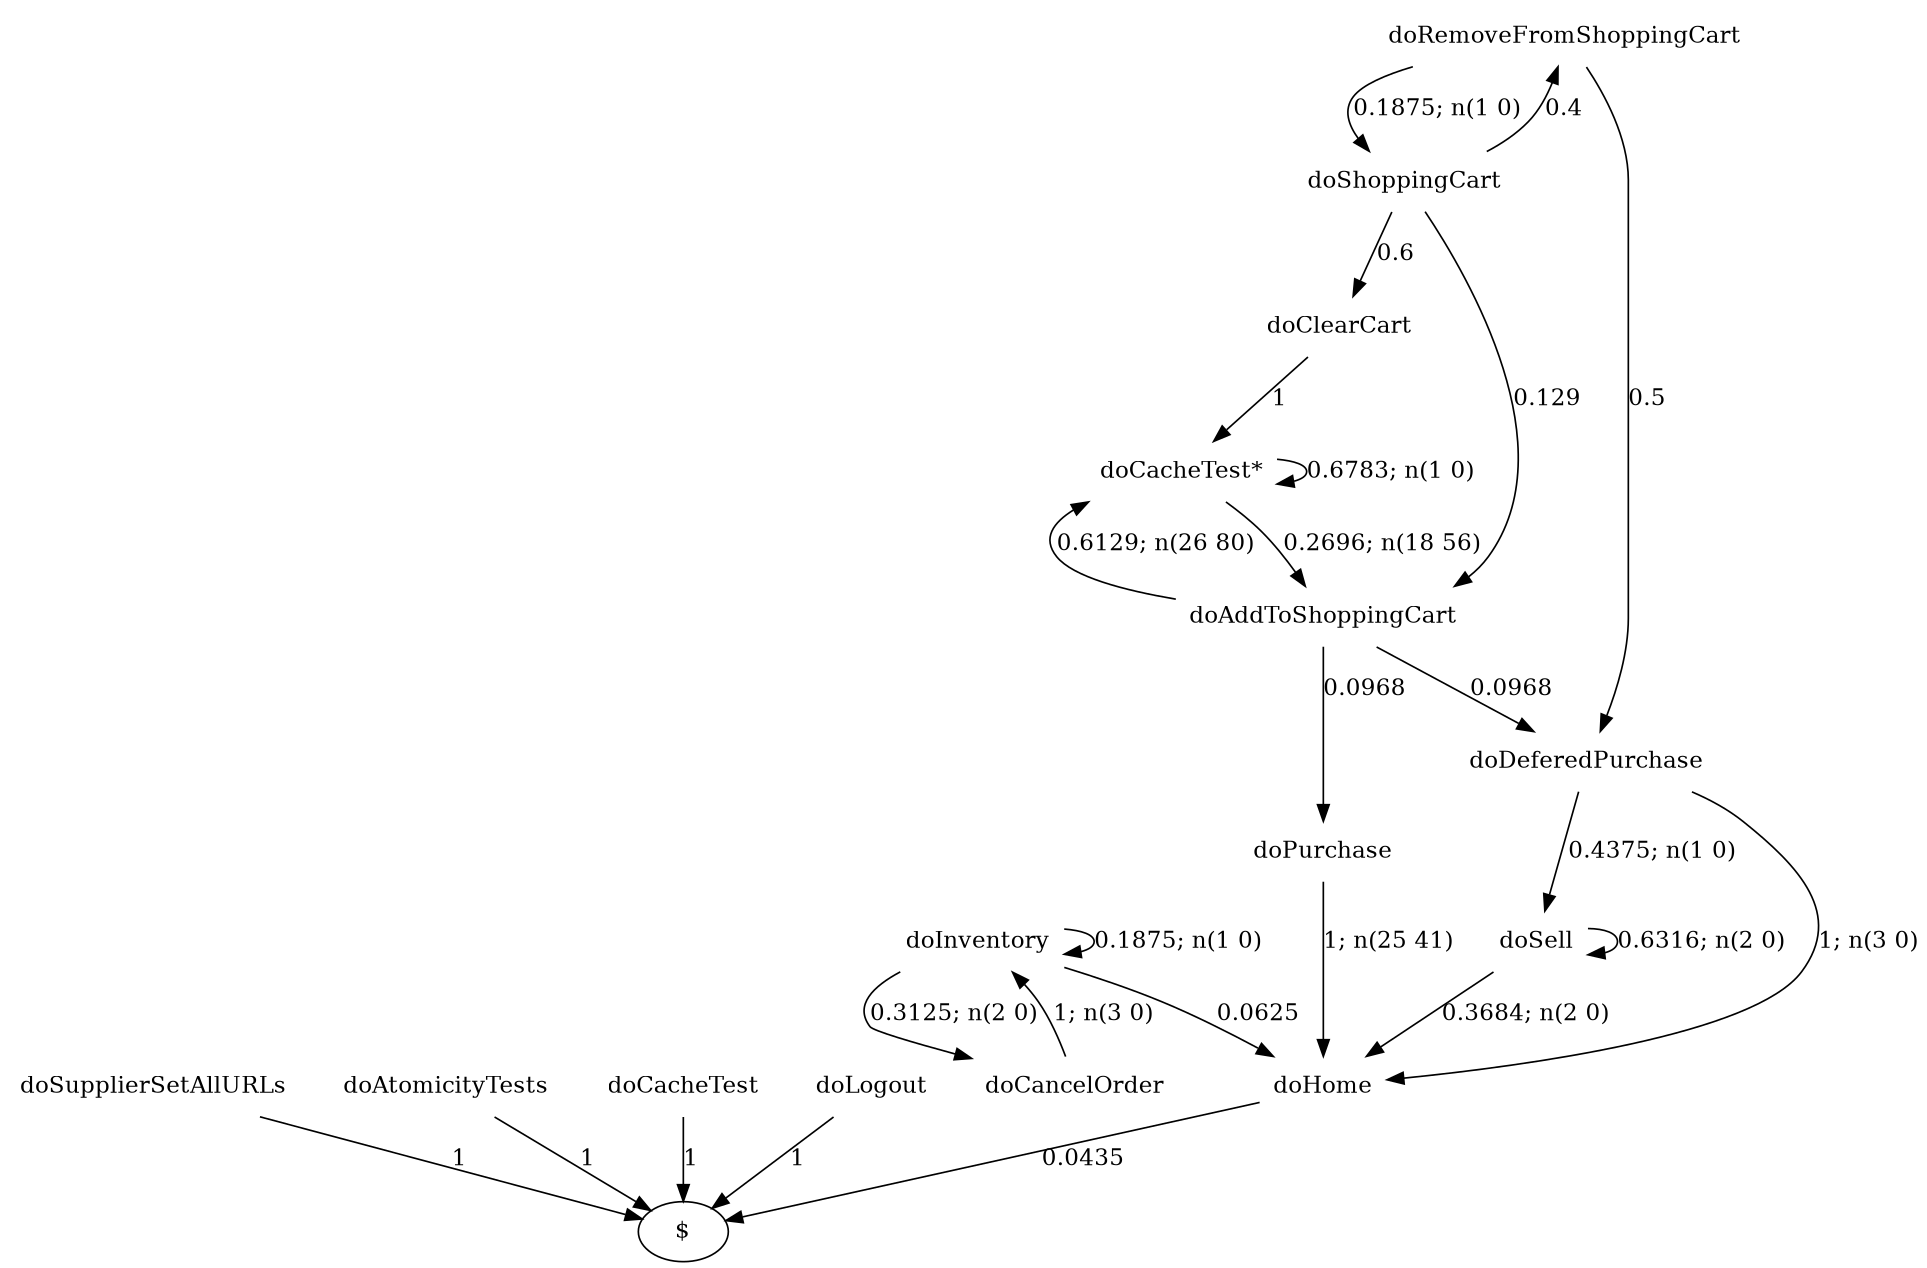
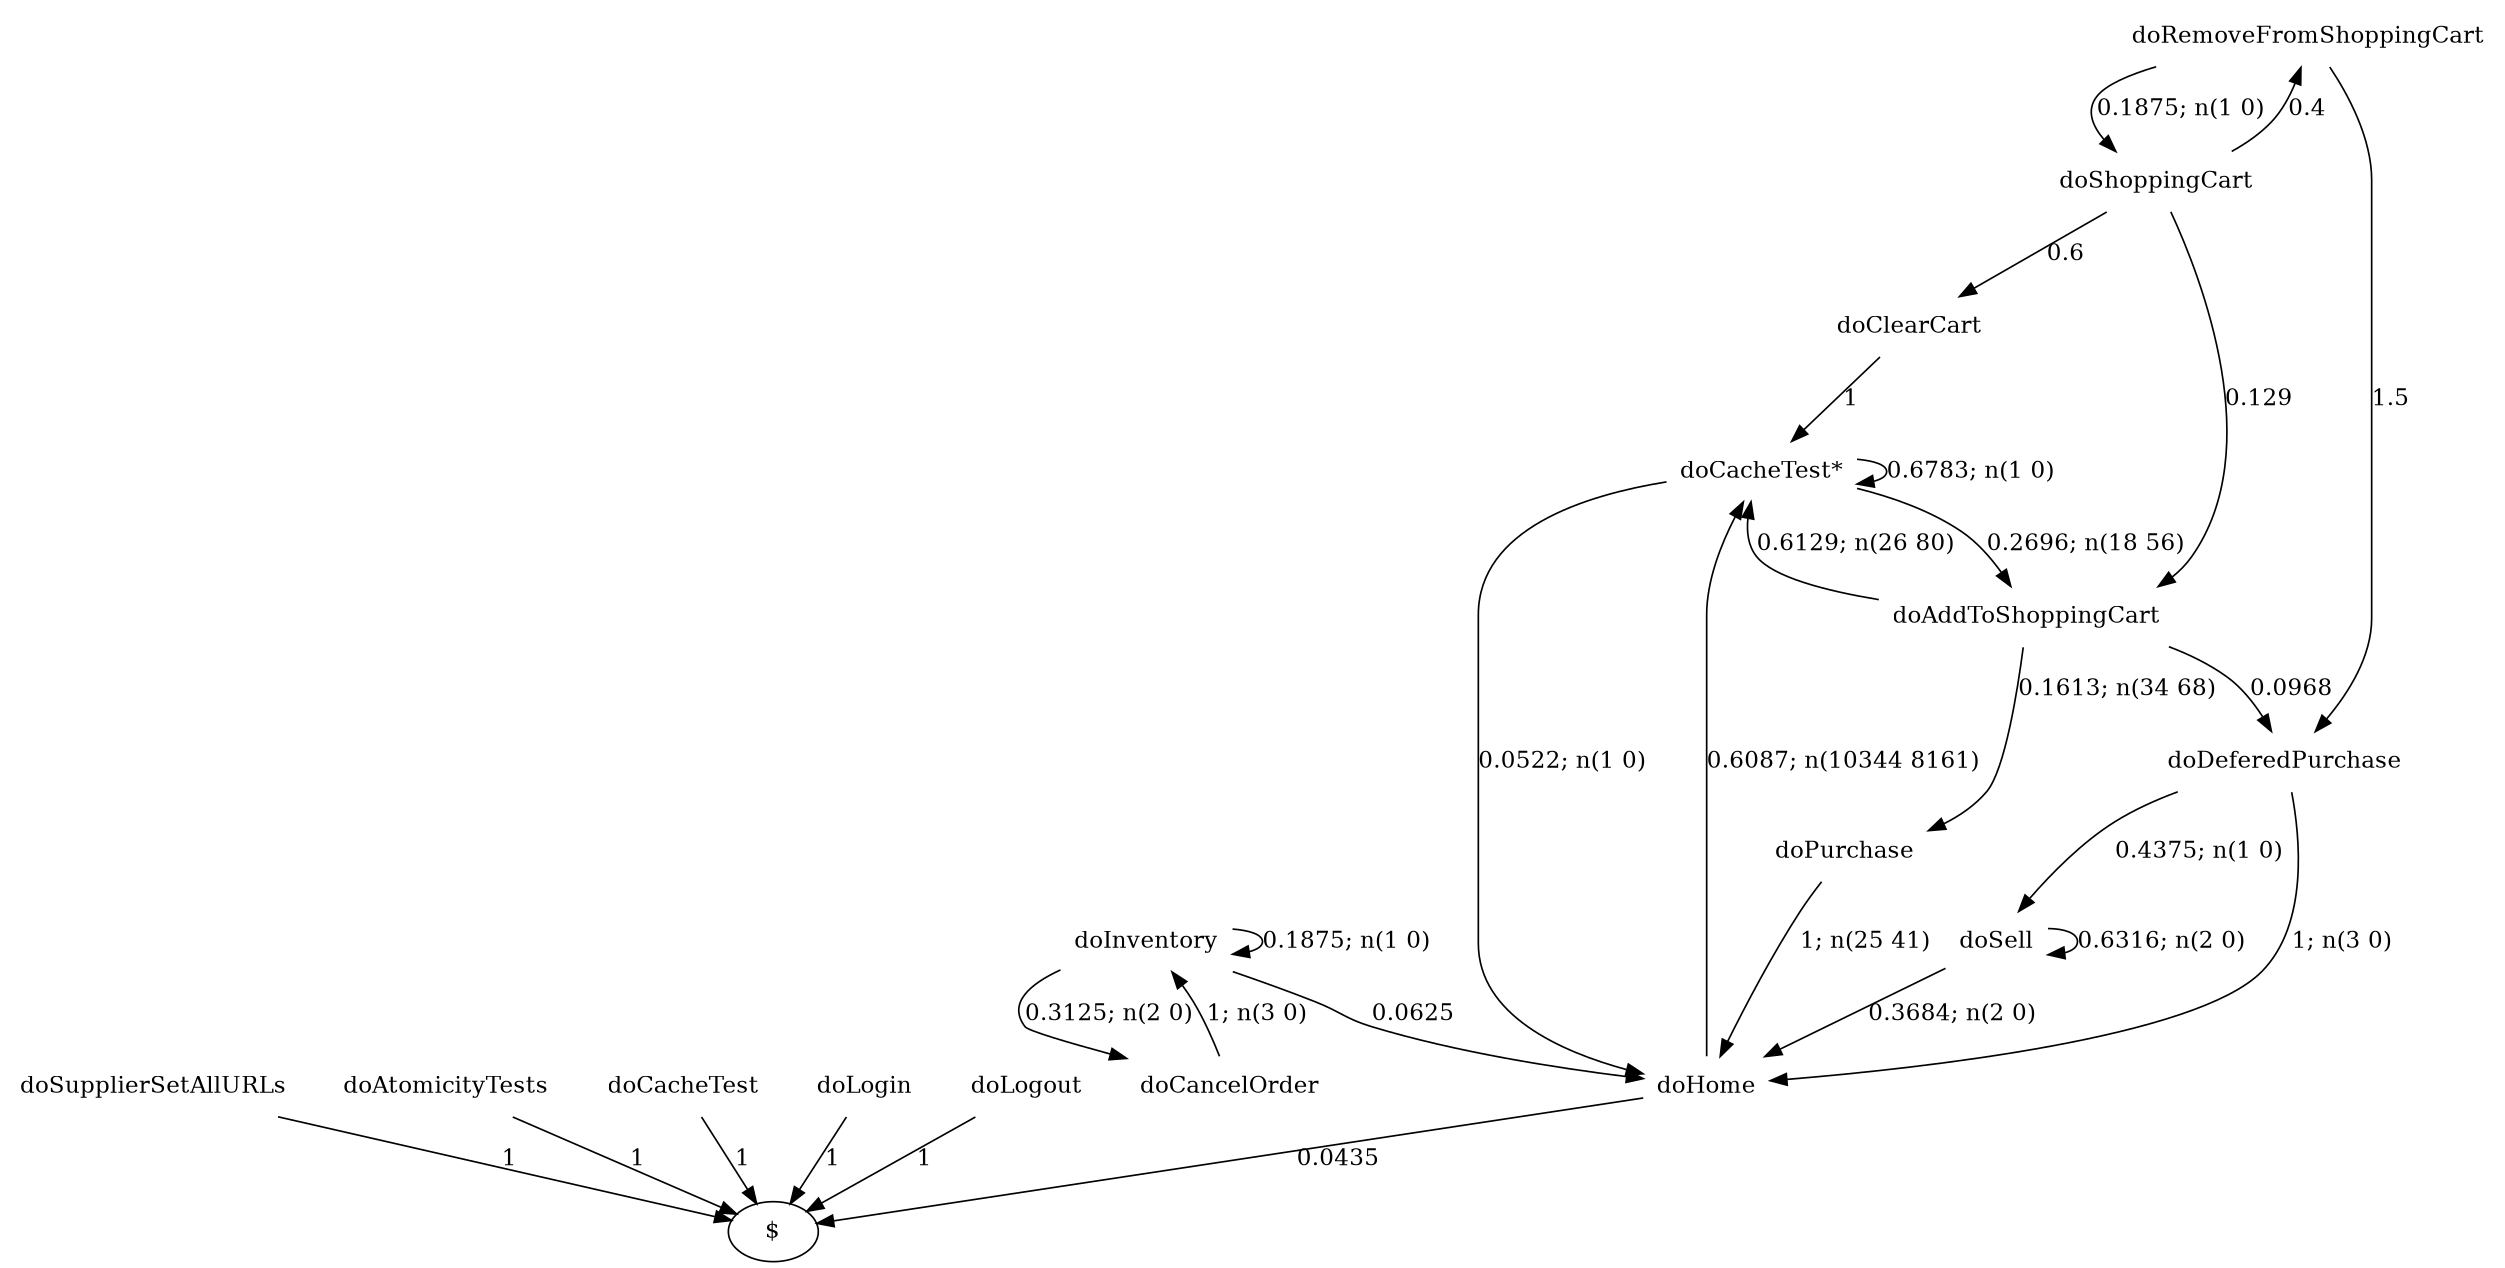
(1648, 399) -> (2391, 399)
(1365, 689) -> (2118, 689)
none -> (1478, 759)
none -> (1707, 784)
none -> (865, 1087)
